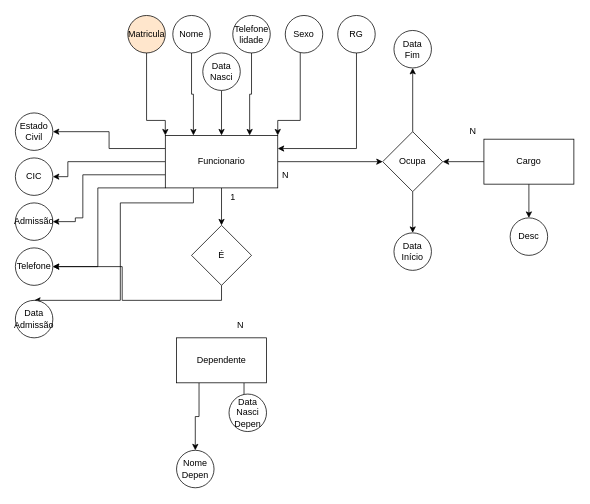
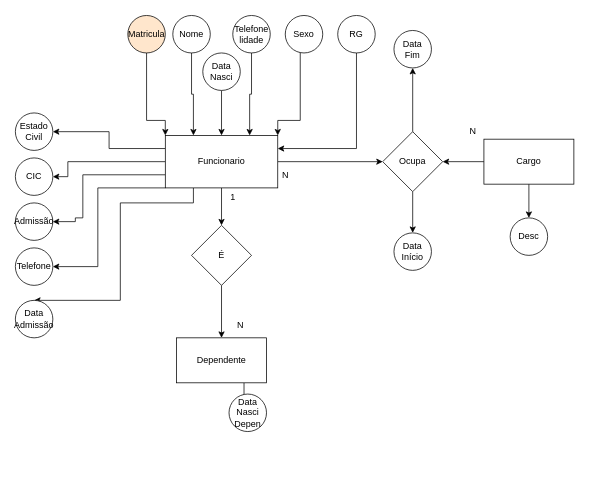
(144, 300) -> (222, 315)
(195, 428) -> none
(195, 469) -> none
